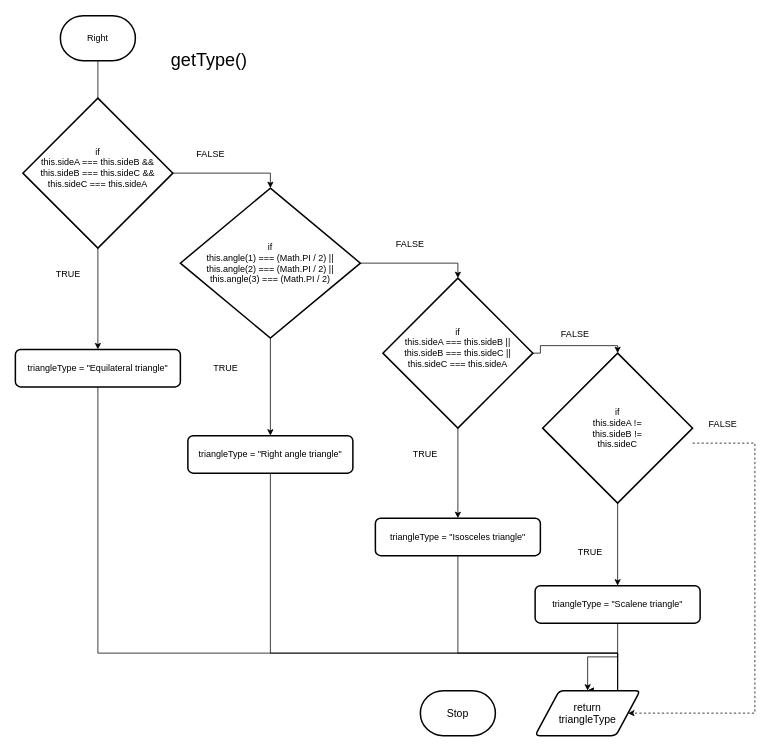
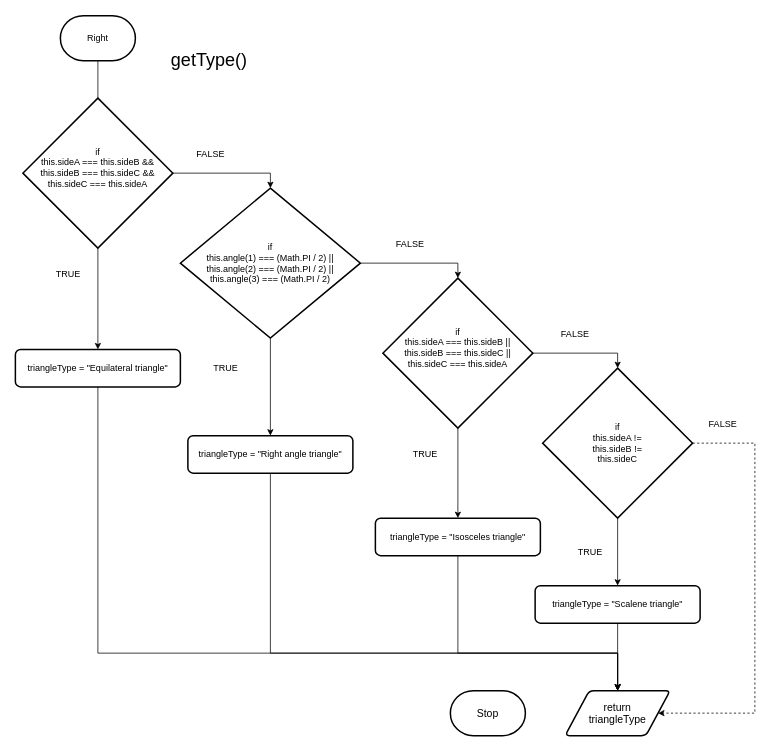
(618, 428) -> (618, 443)
(458, 713) -> (488, 713)
(588, 713) -> (618, 713)
